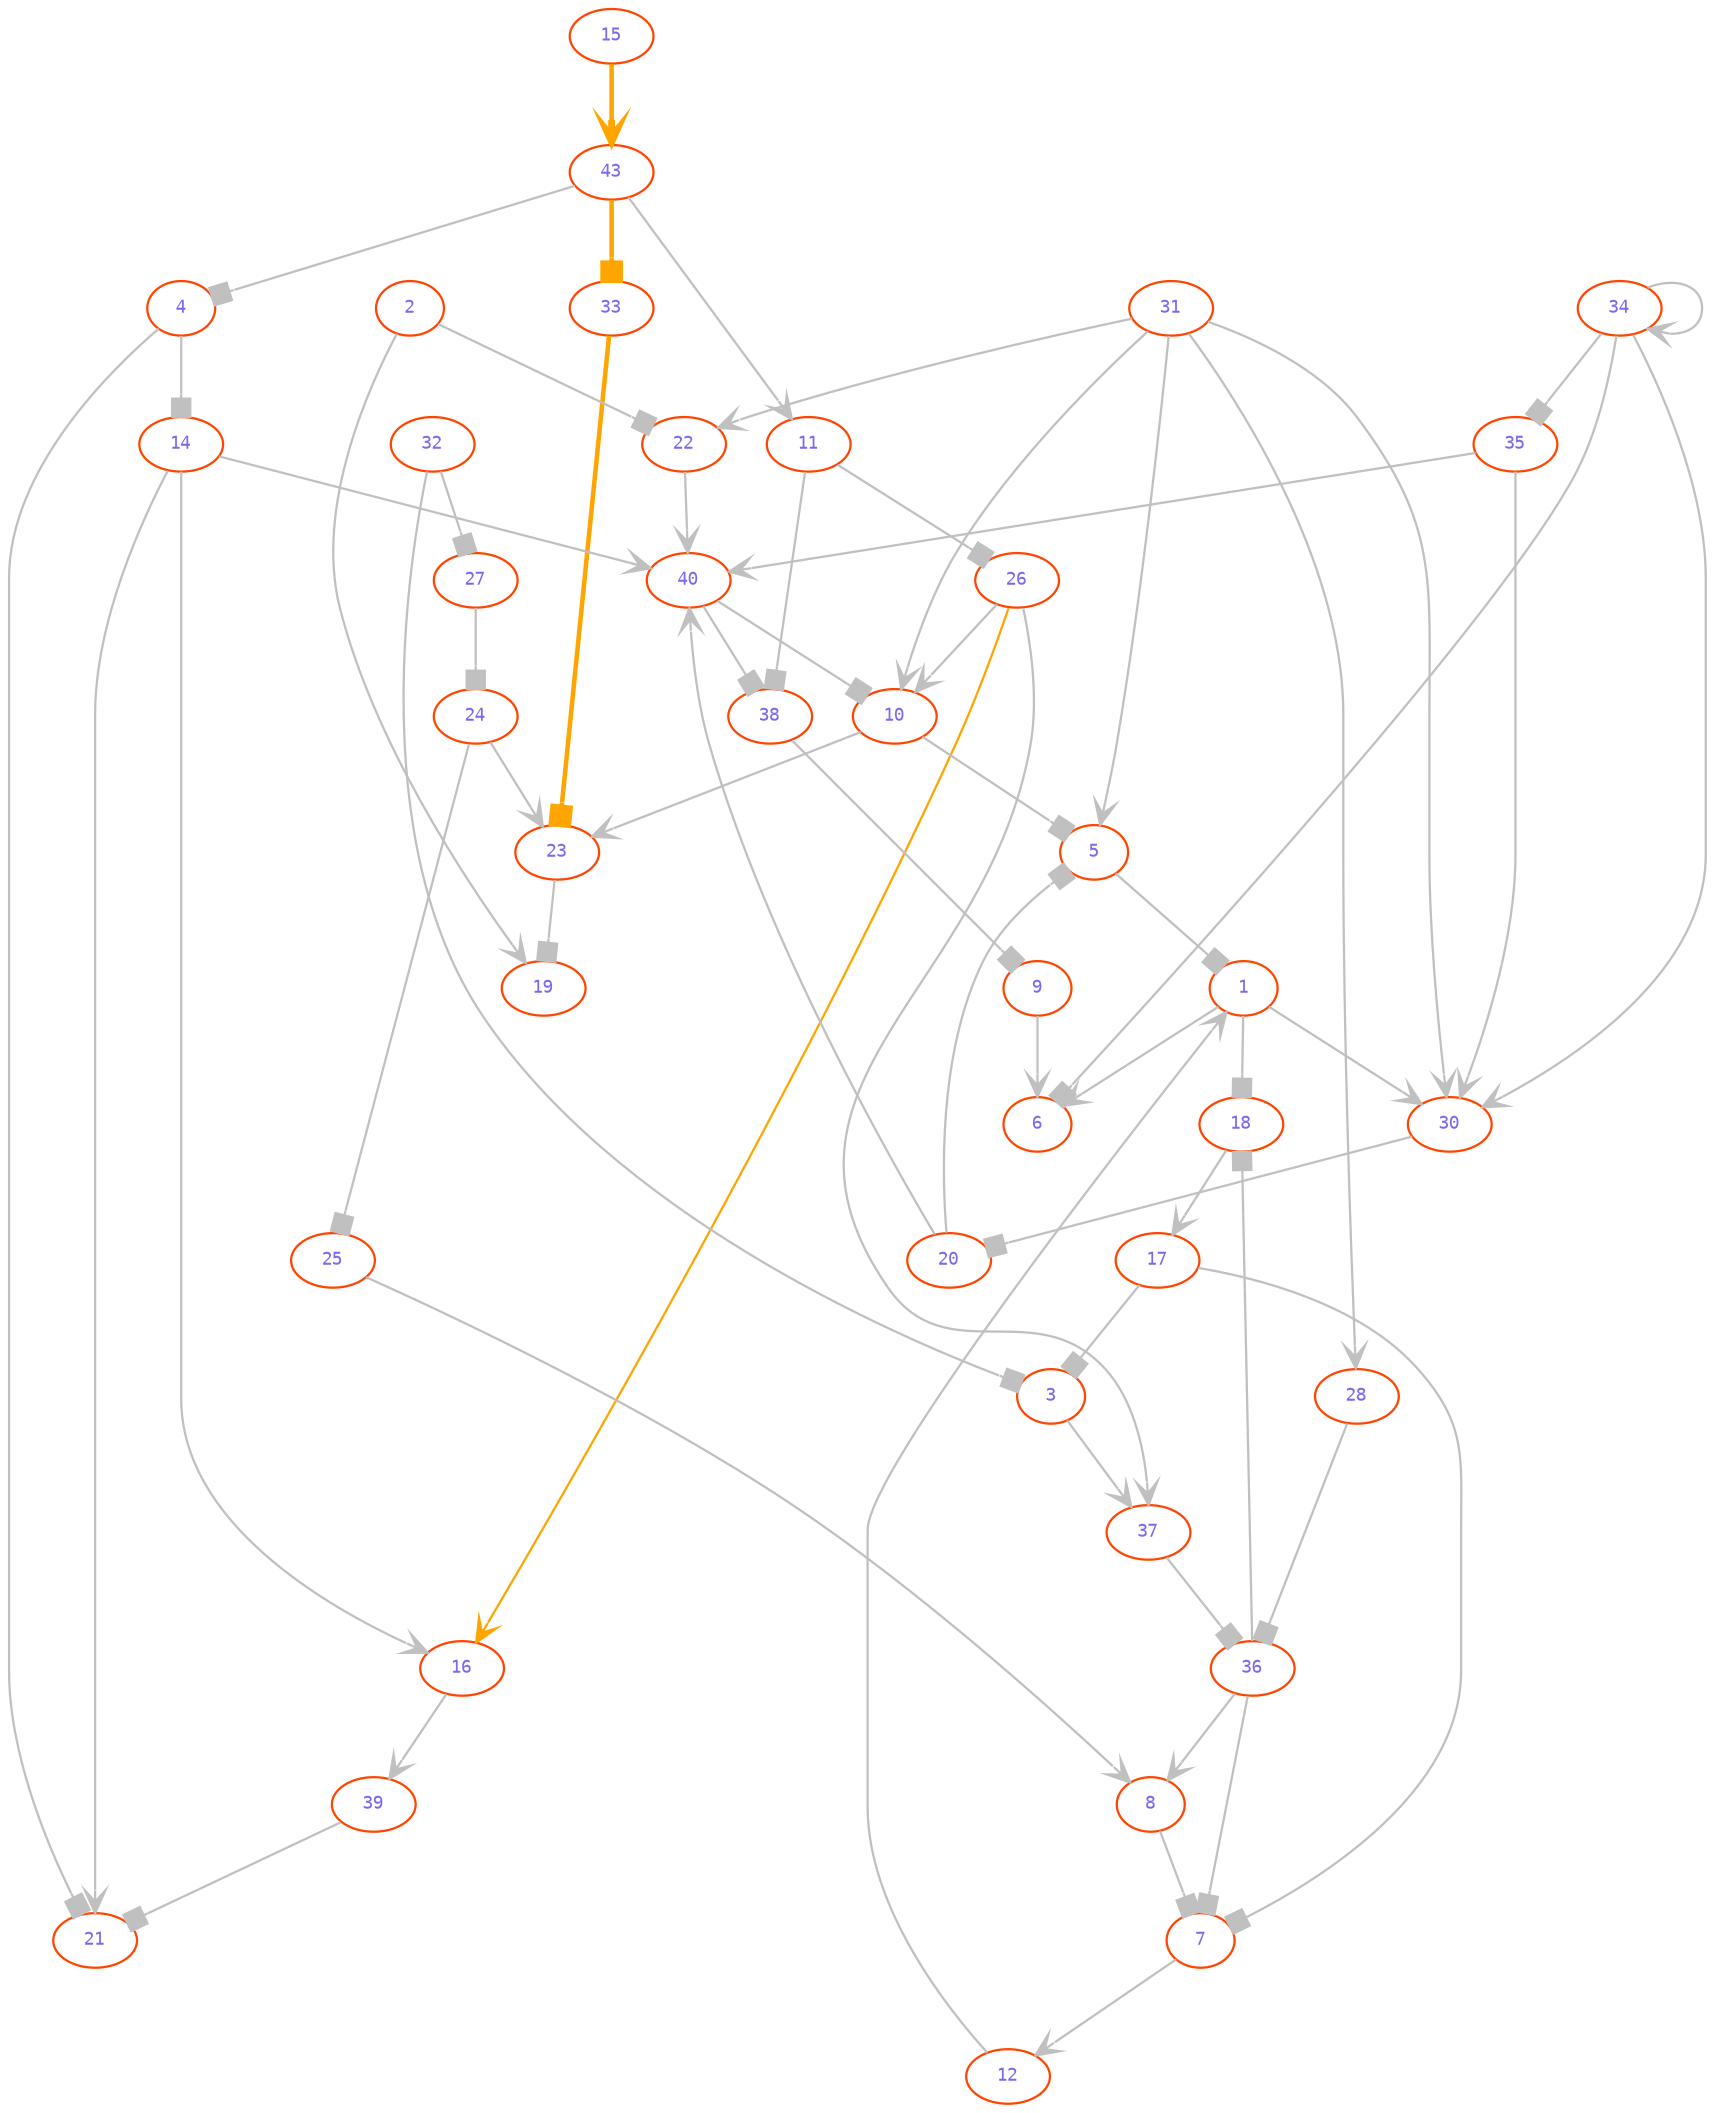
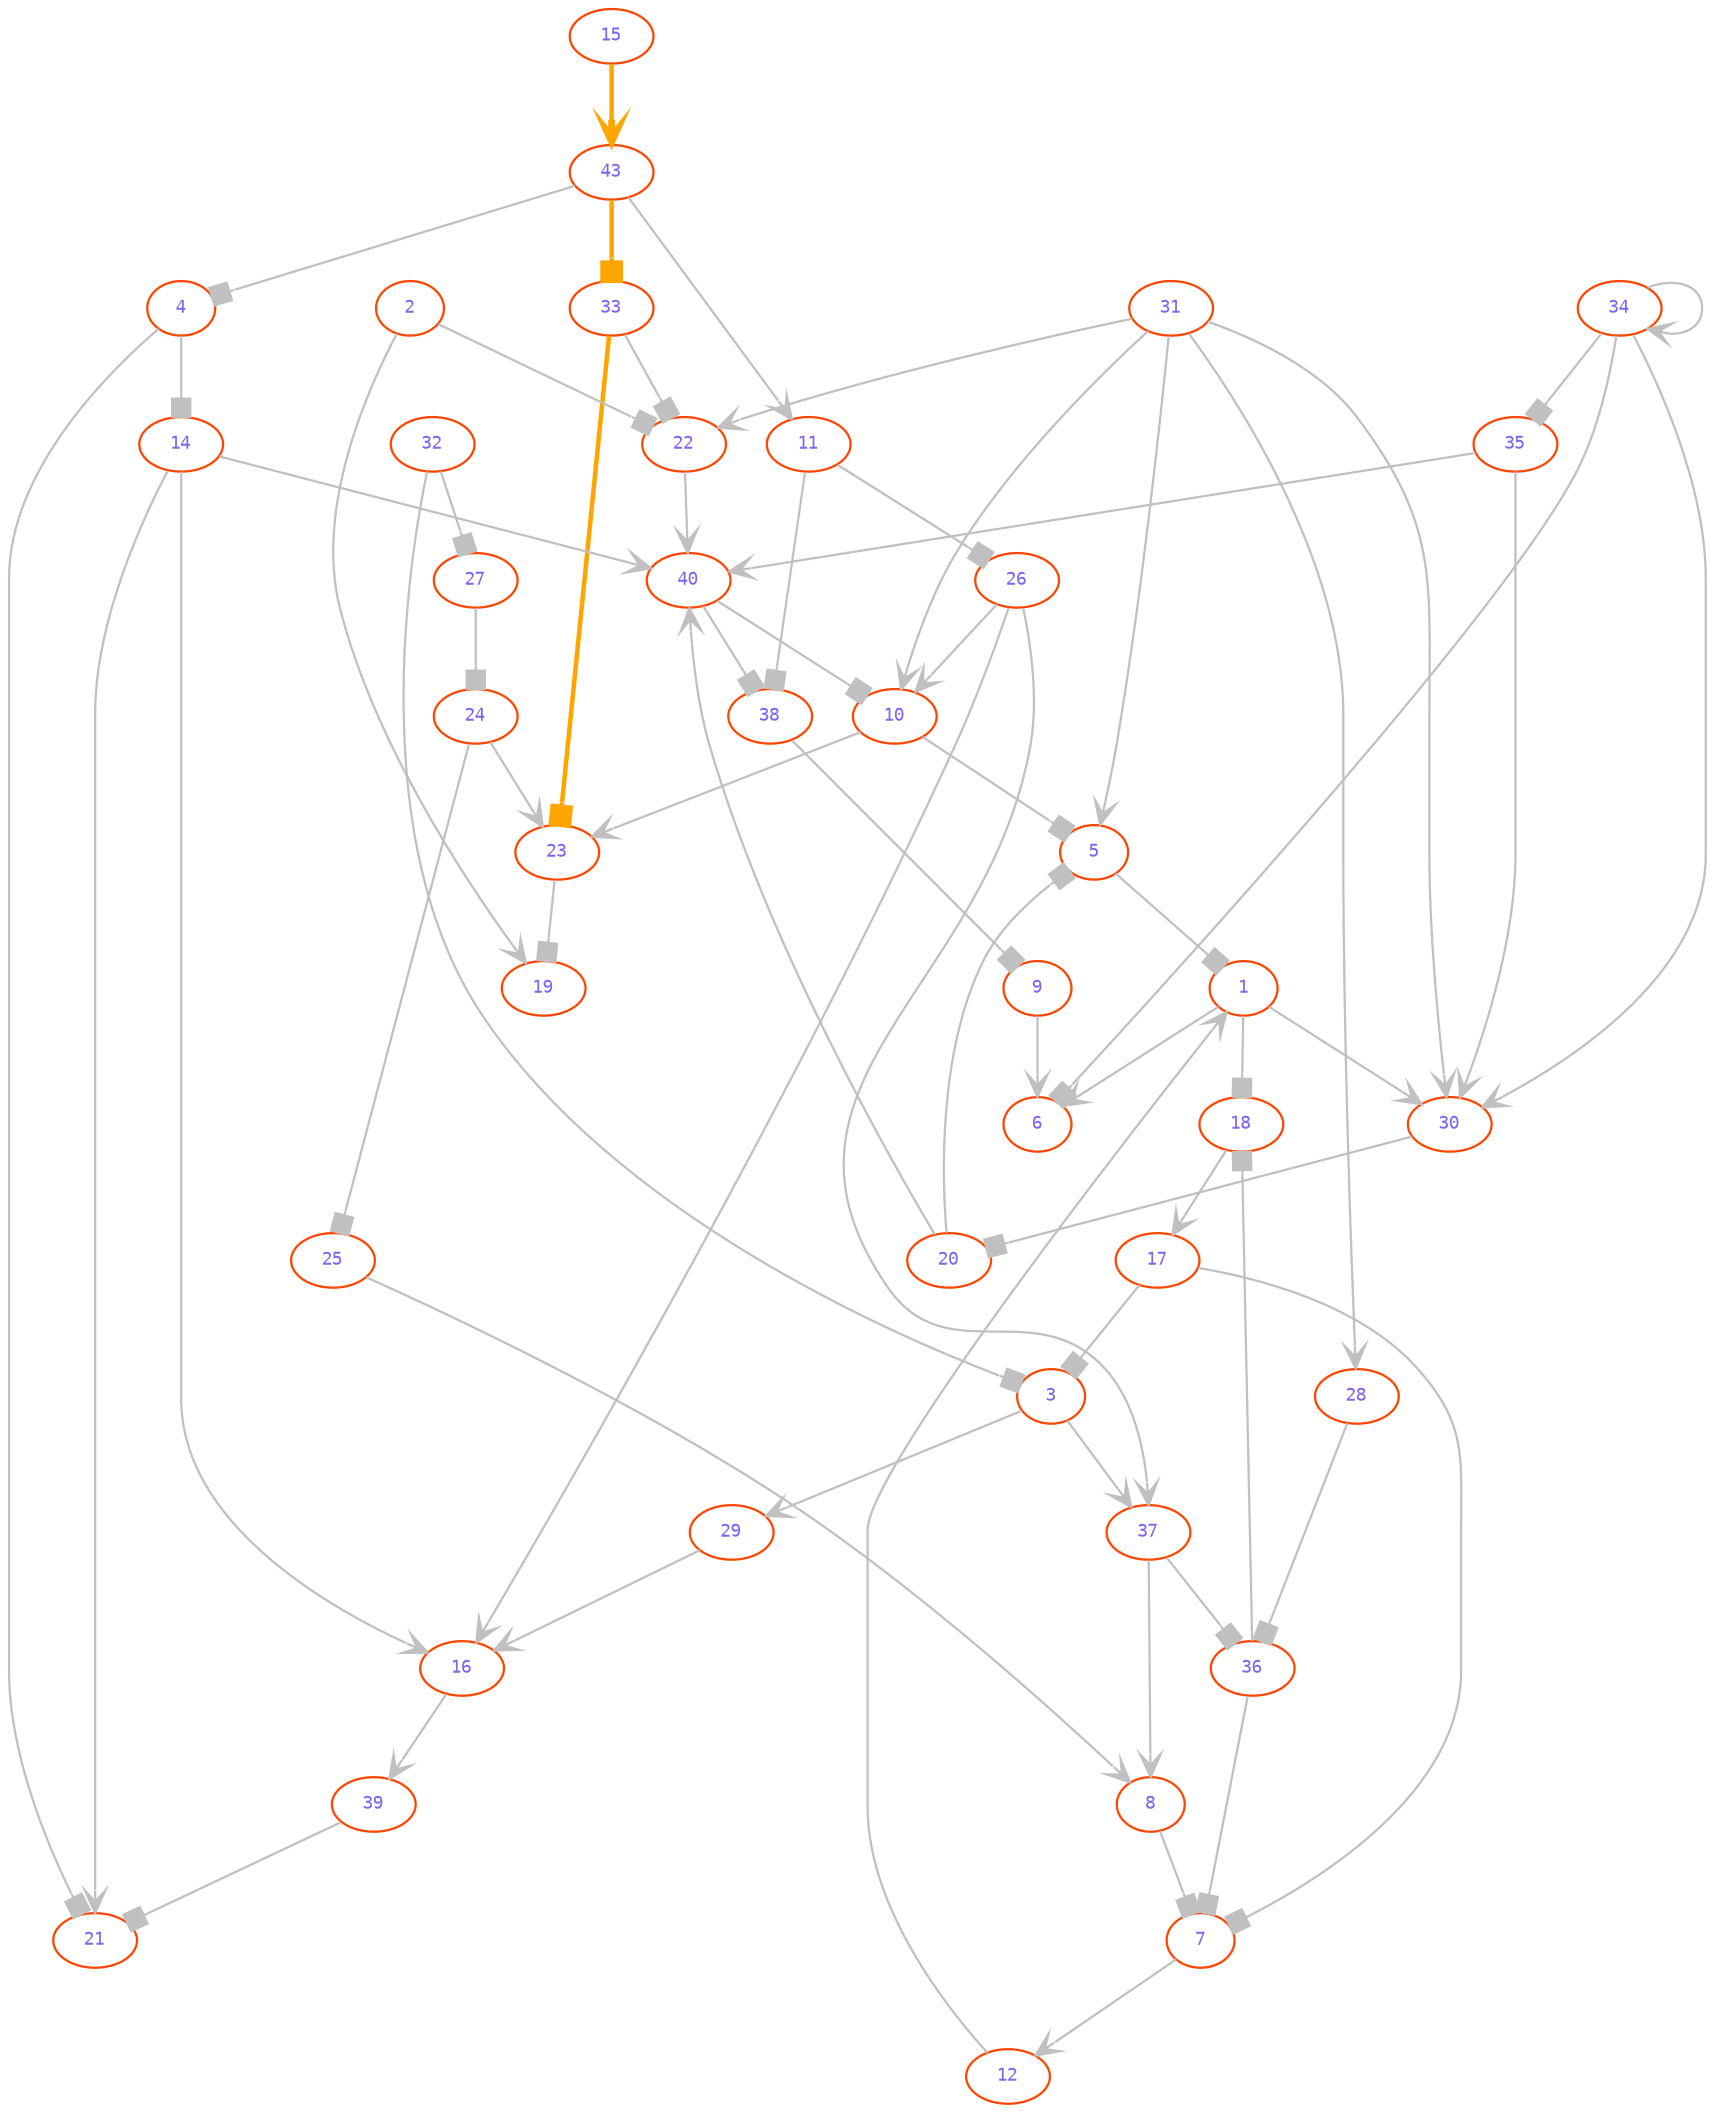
none -> (642, 366)
(767, 1125) -> (767, 1125)
none -> (732, 1532)
(1208, 1728) -> (1150, 1657)
